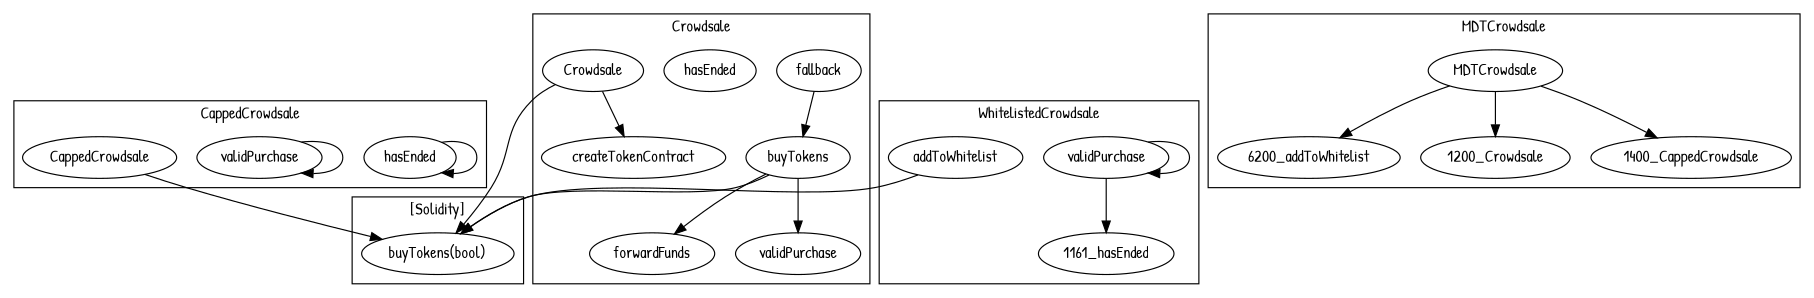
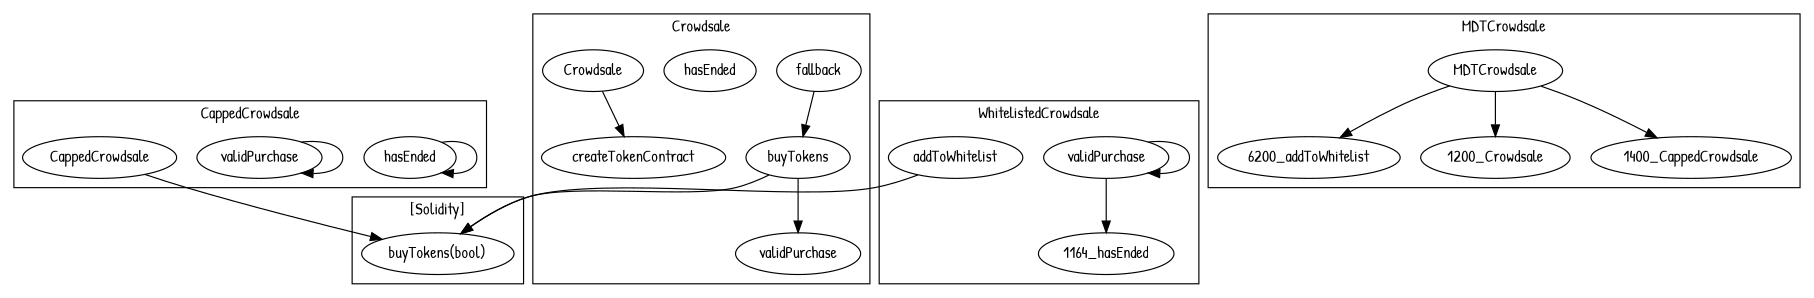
(506, 151) -> none
(652, 254) -> none
(1106, 254) -> (1106, 254)
